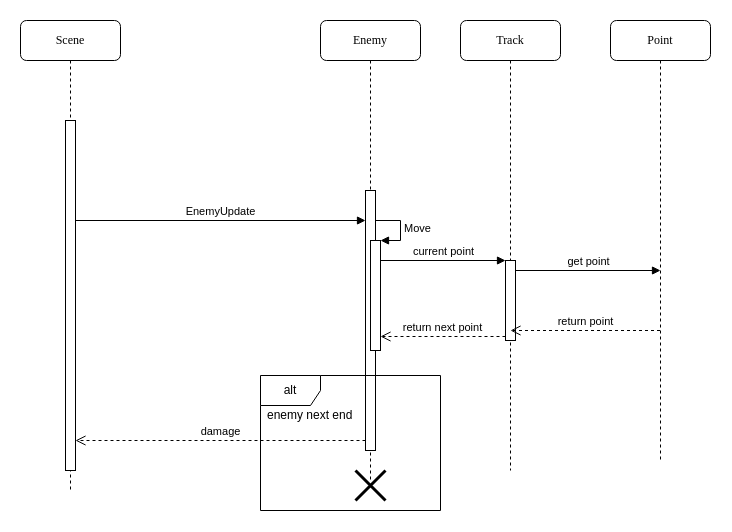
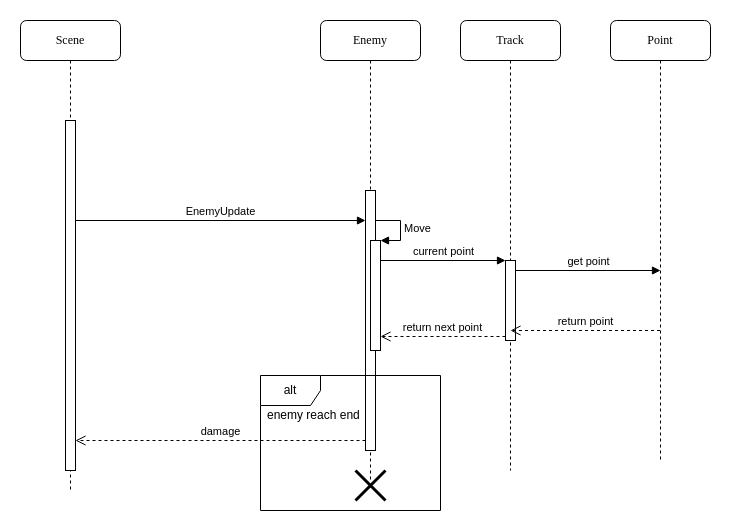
(311, 416) -> (315, 416)
